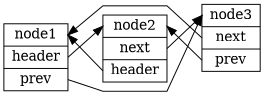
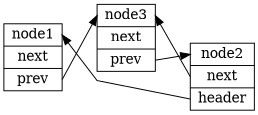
(141, 6) -> none
(84, 43) -> none
(36, 57) -> (33, 57)
